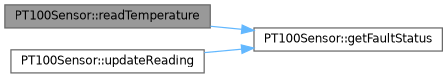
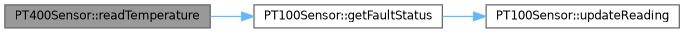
(108, 16) -> (108, 16)
(223, 51) -> (458, 16)
